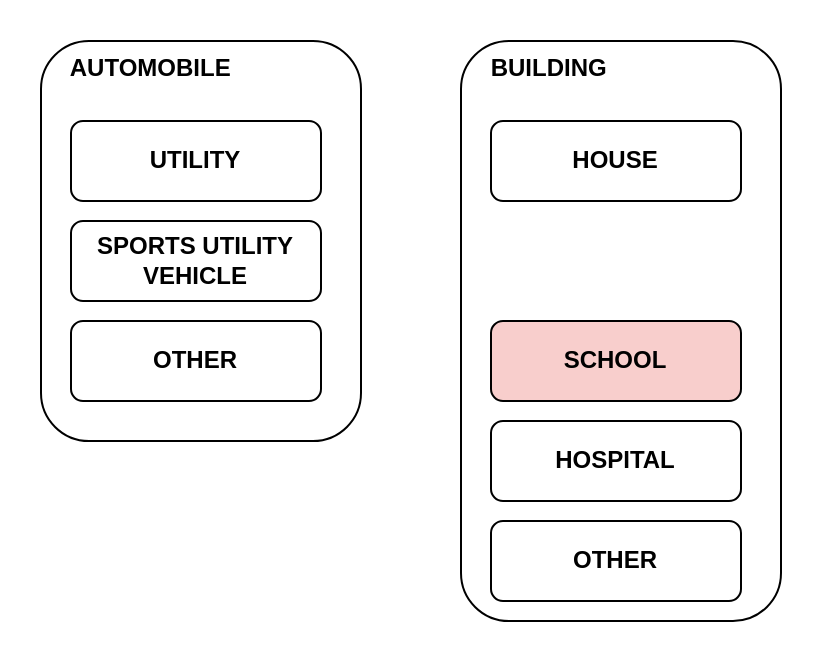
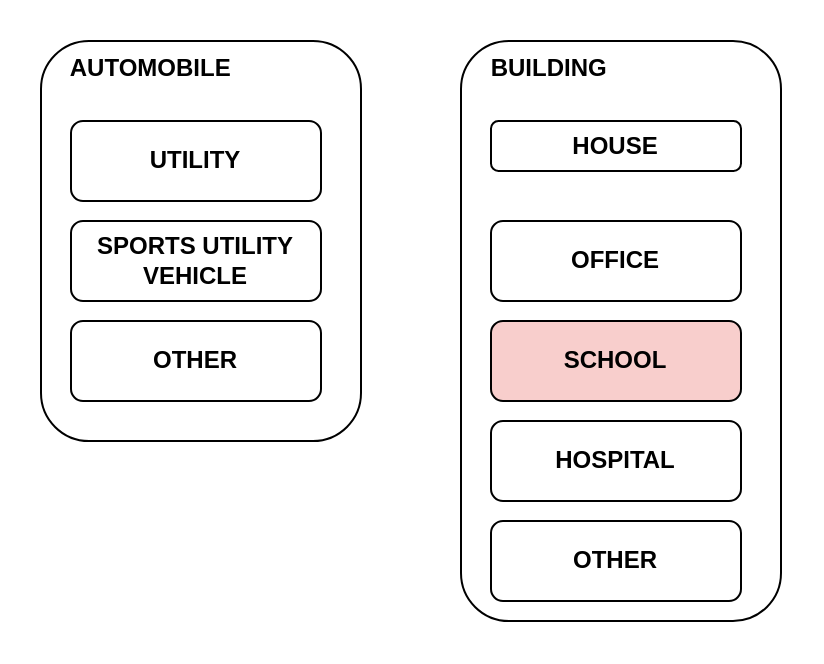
(616, 161) -> (616, 146)
none -> (616, 261)
